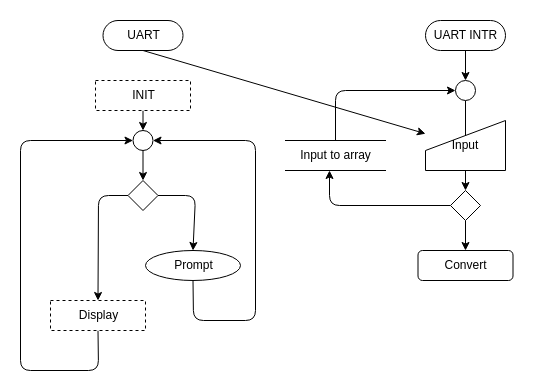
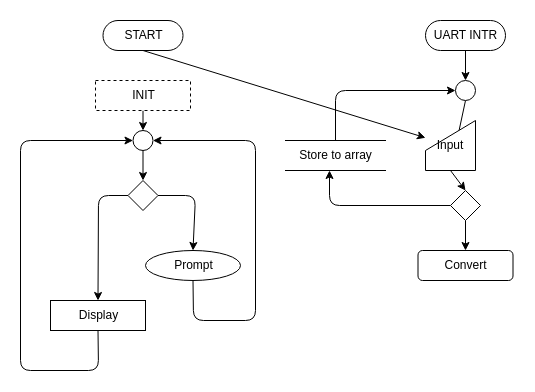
(144, 36) -> (144, 36)
(466, 146) -> (451, 146)
(336, 156) -> (336, 156)
(98, 316) -> (98, 316)
